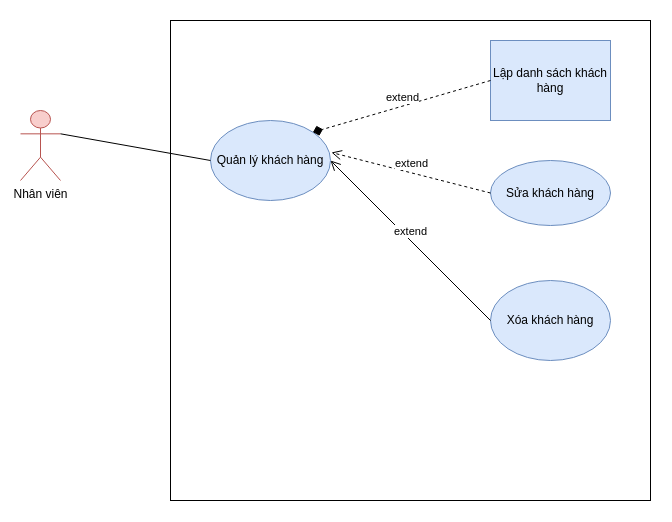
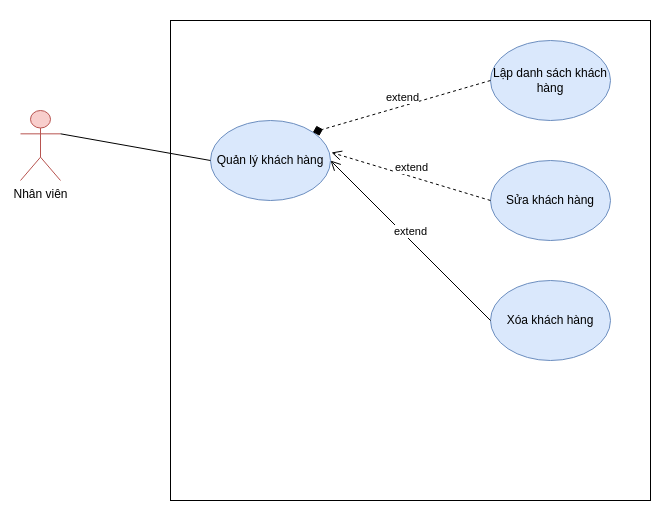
(551, 81) -> (551, 81)
(551, 193) -> (551, 201)
